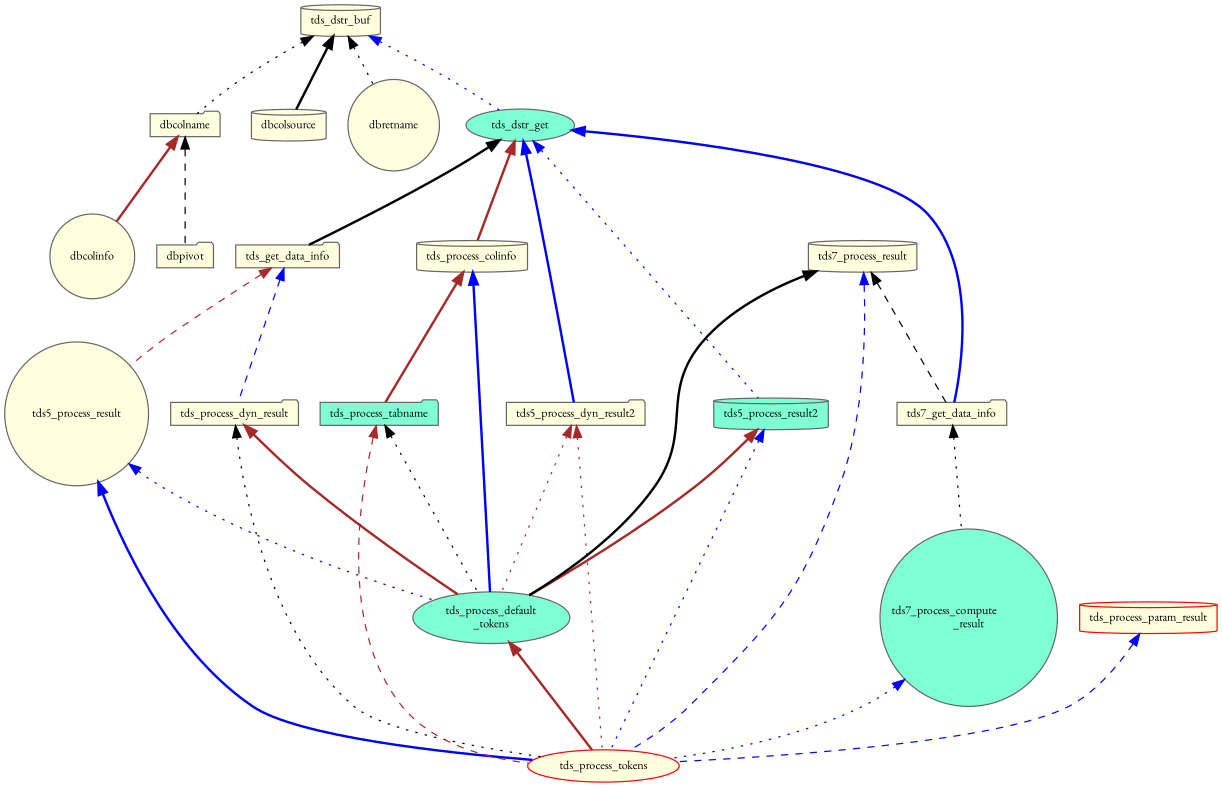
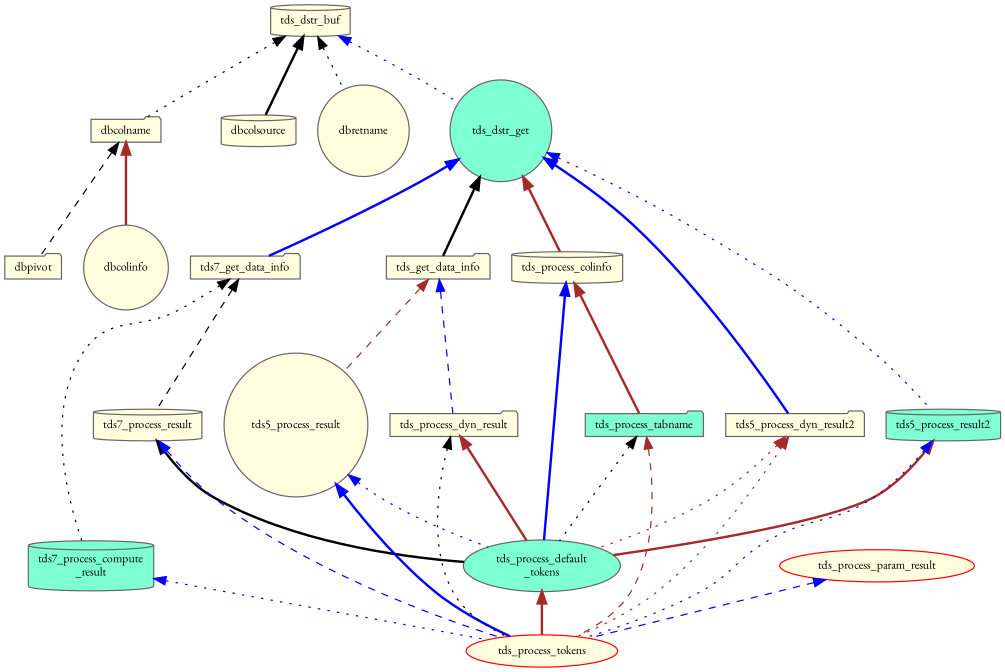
(520, 125) -> (501, 131)
(912, 343) -> (195, 349)
(969, 618) -> (91, 566)
(1148, 618) -> (877, 566)
